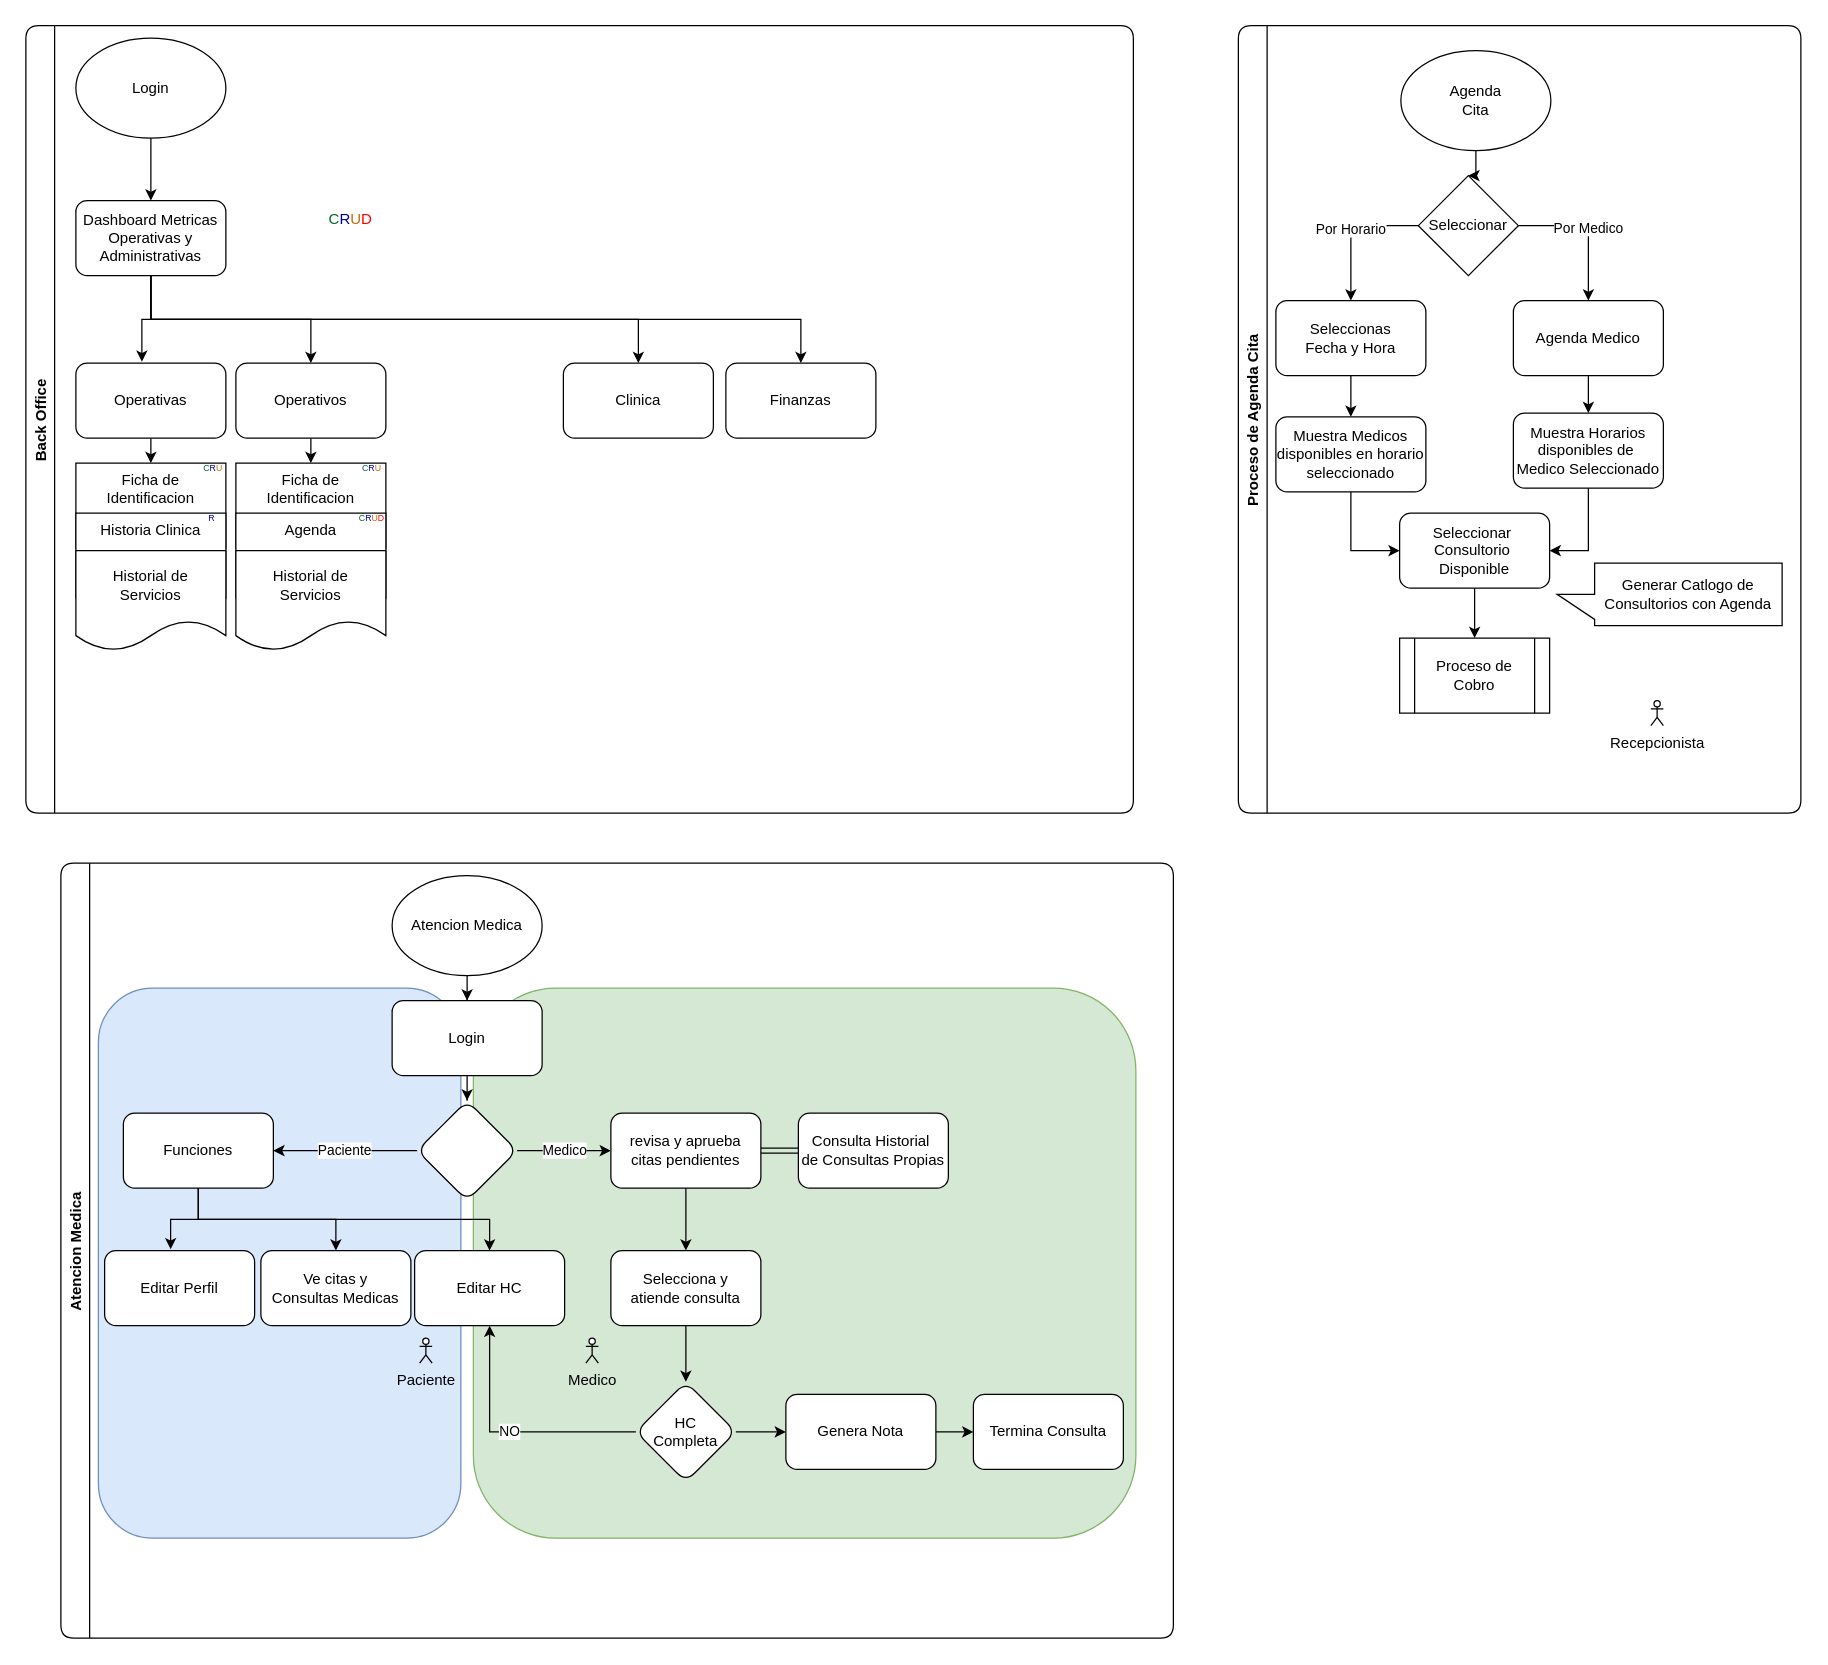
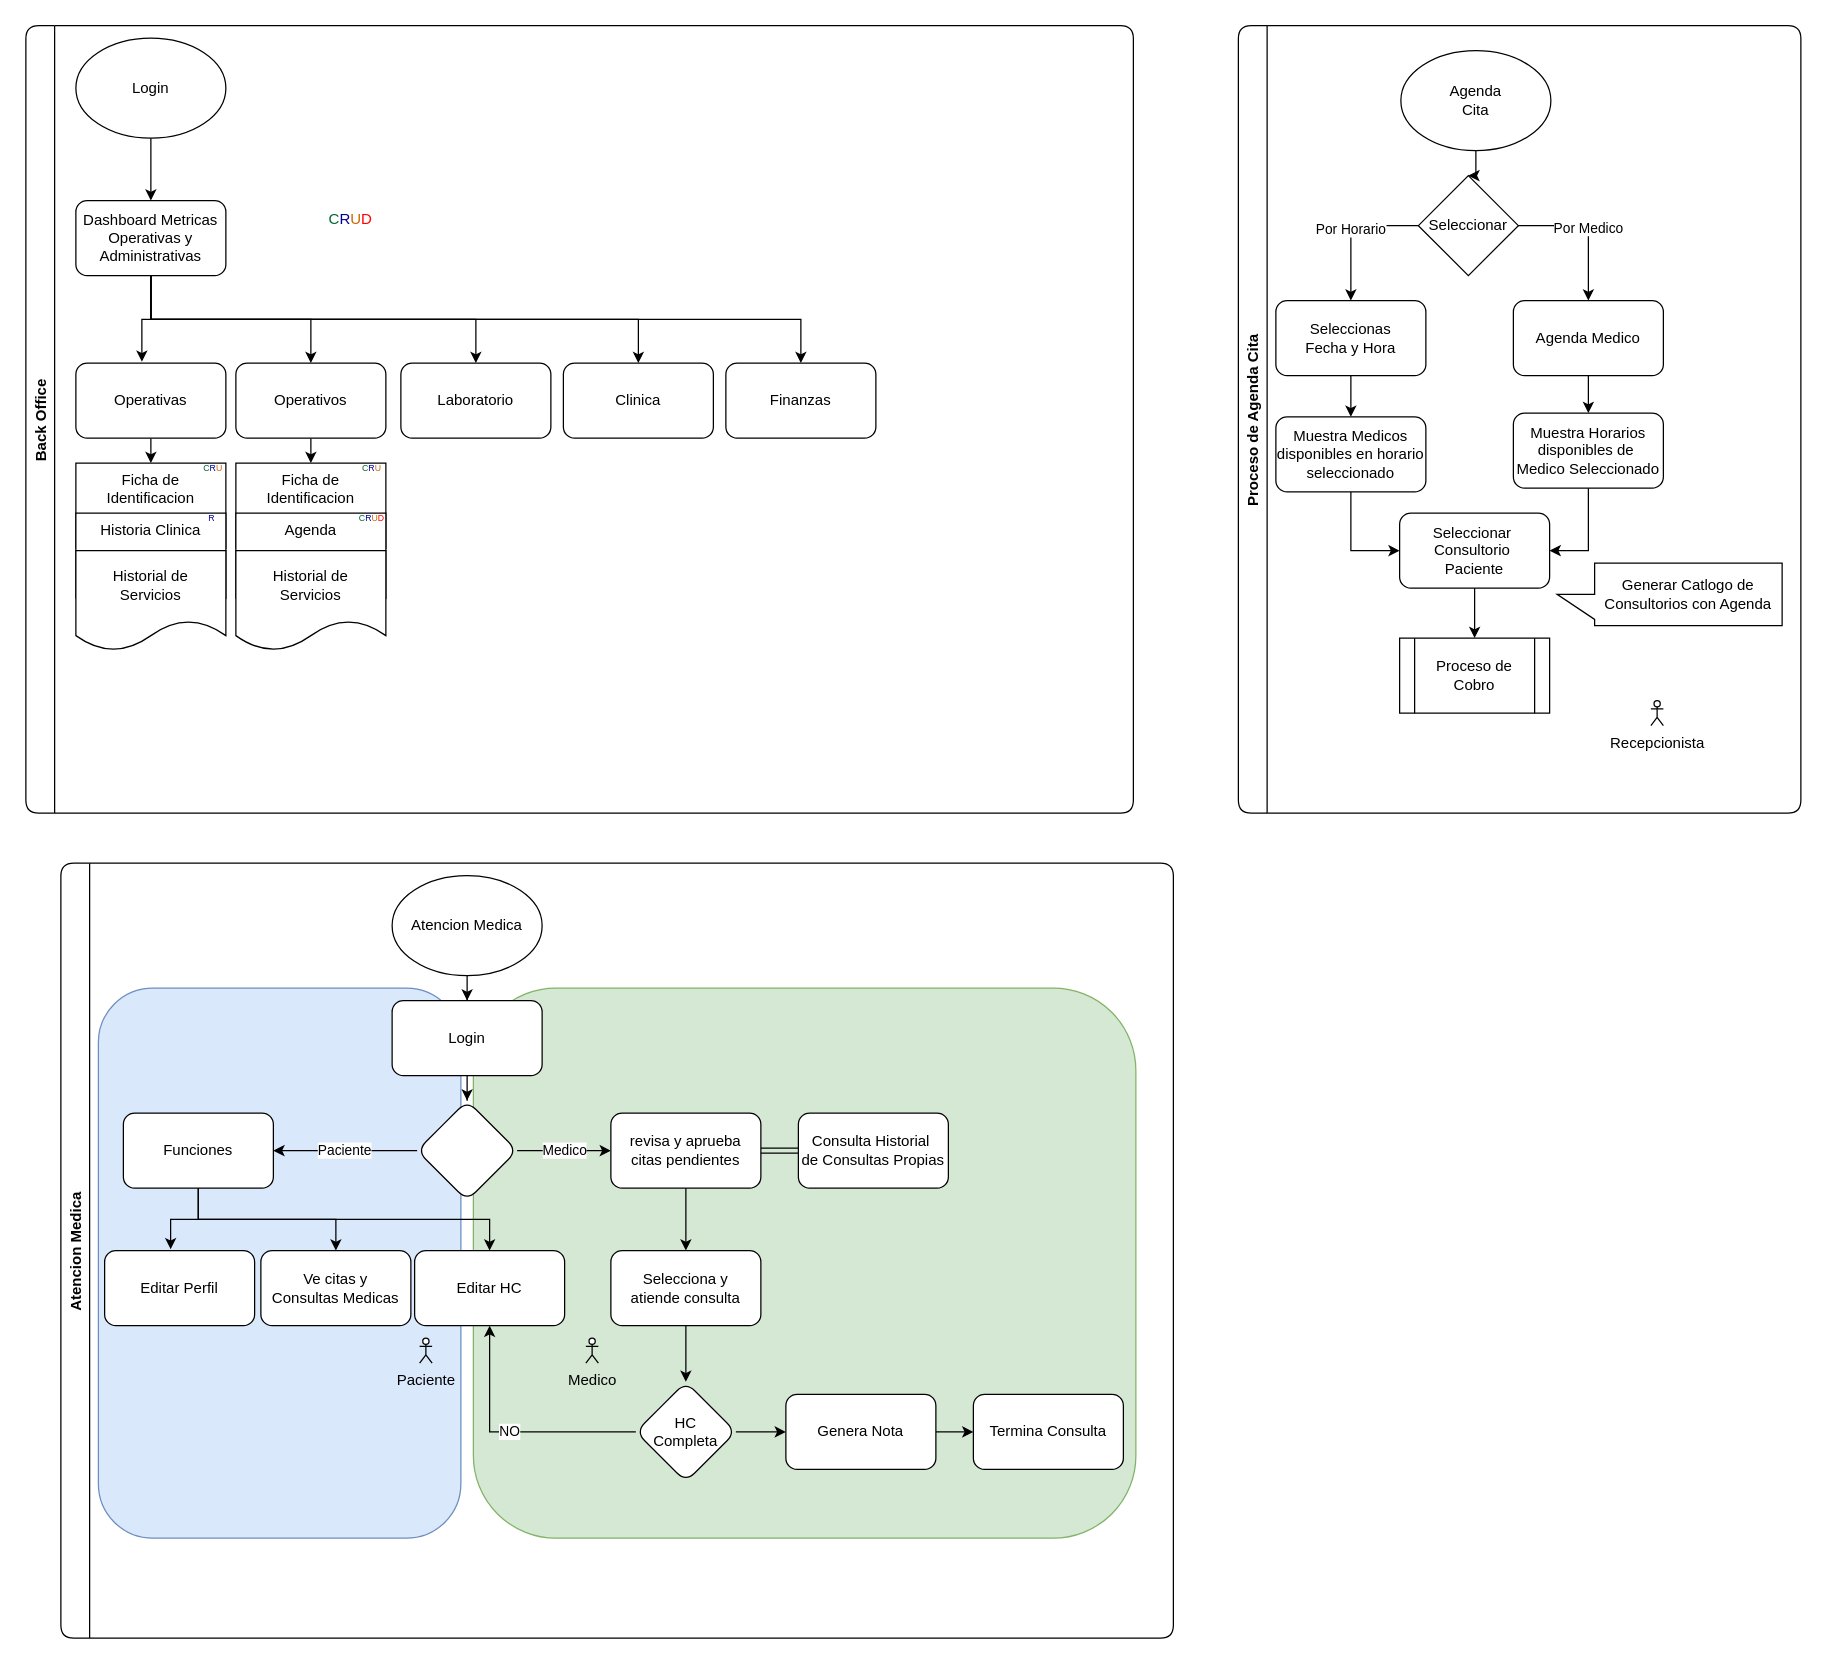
none -> (476, 339)
none -> (476, 401)
(1474, 551) -> (1474, 551)
